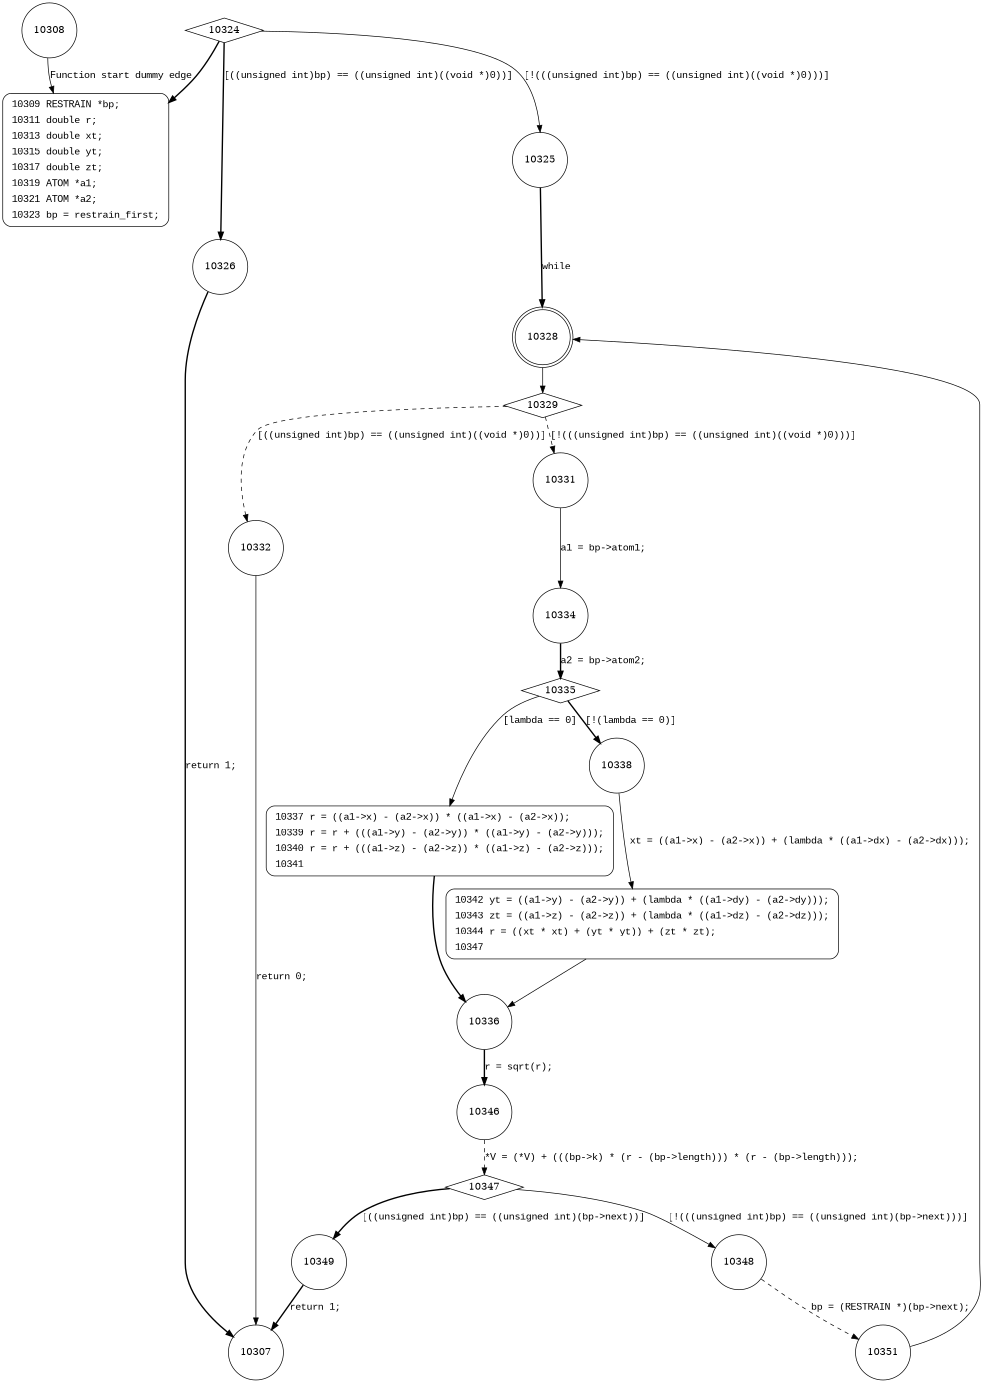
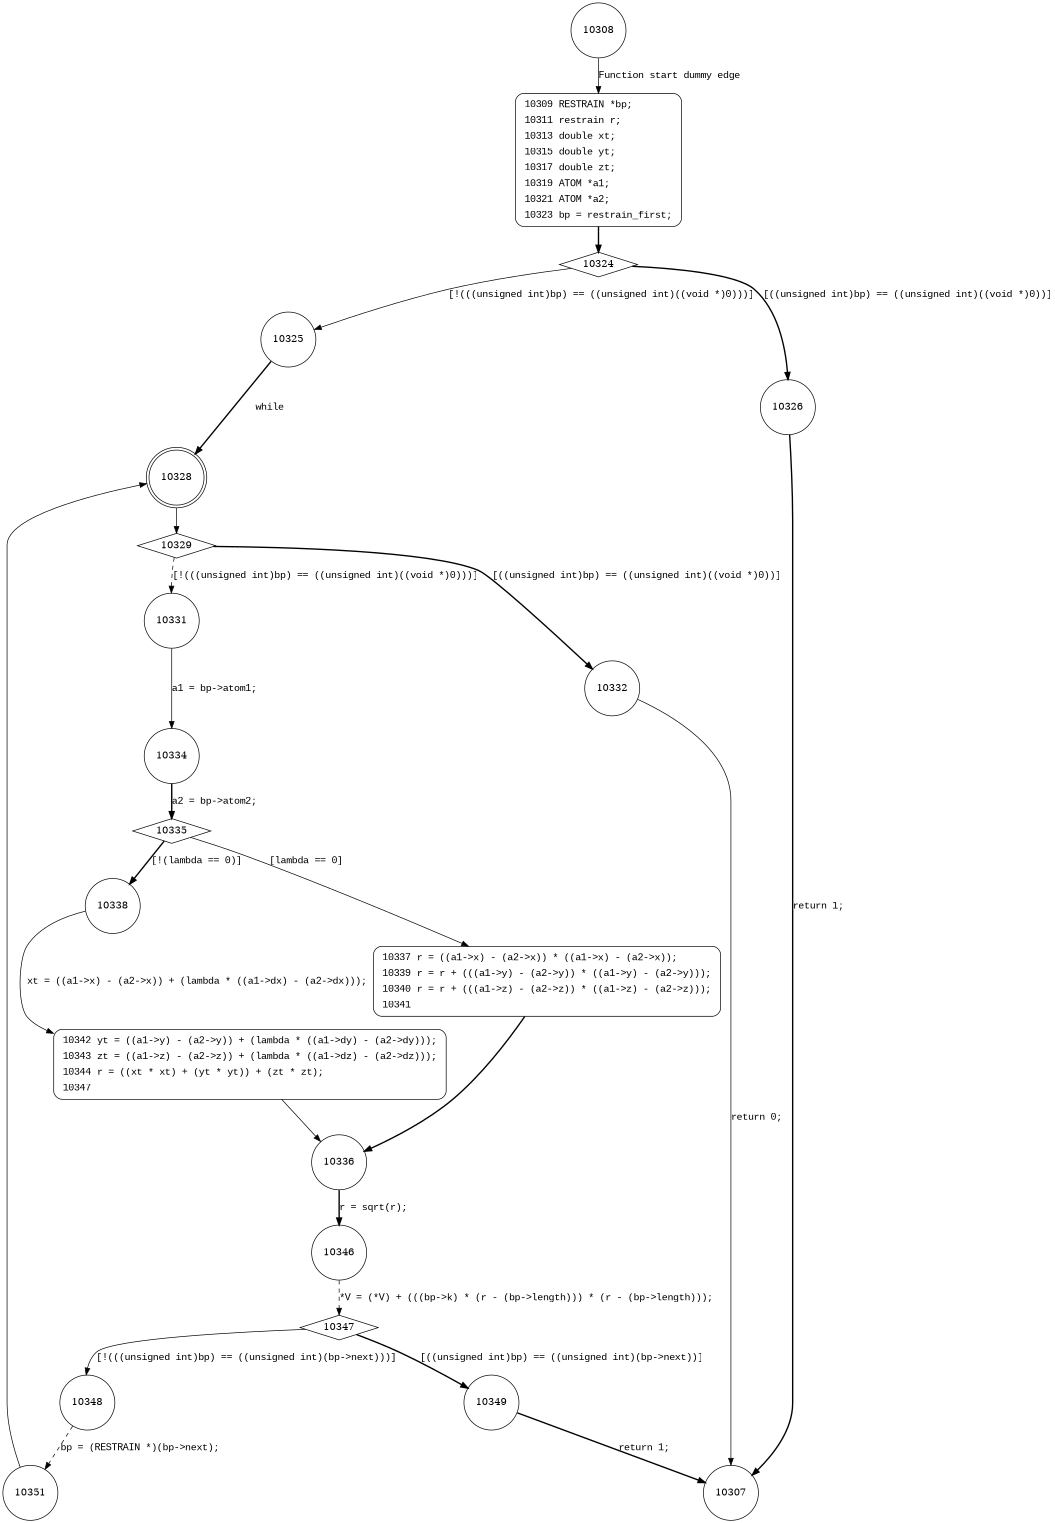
(200, 72) -> (598, 236)
(72, 120) -> (590, 120)
(337, 414) -> (418, 557)
